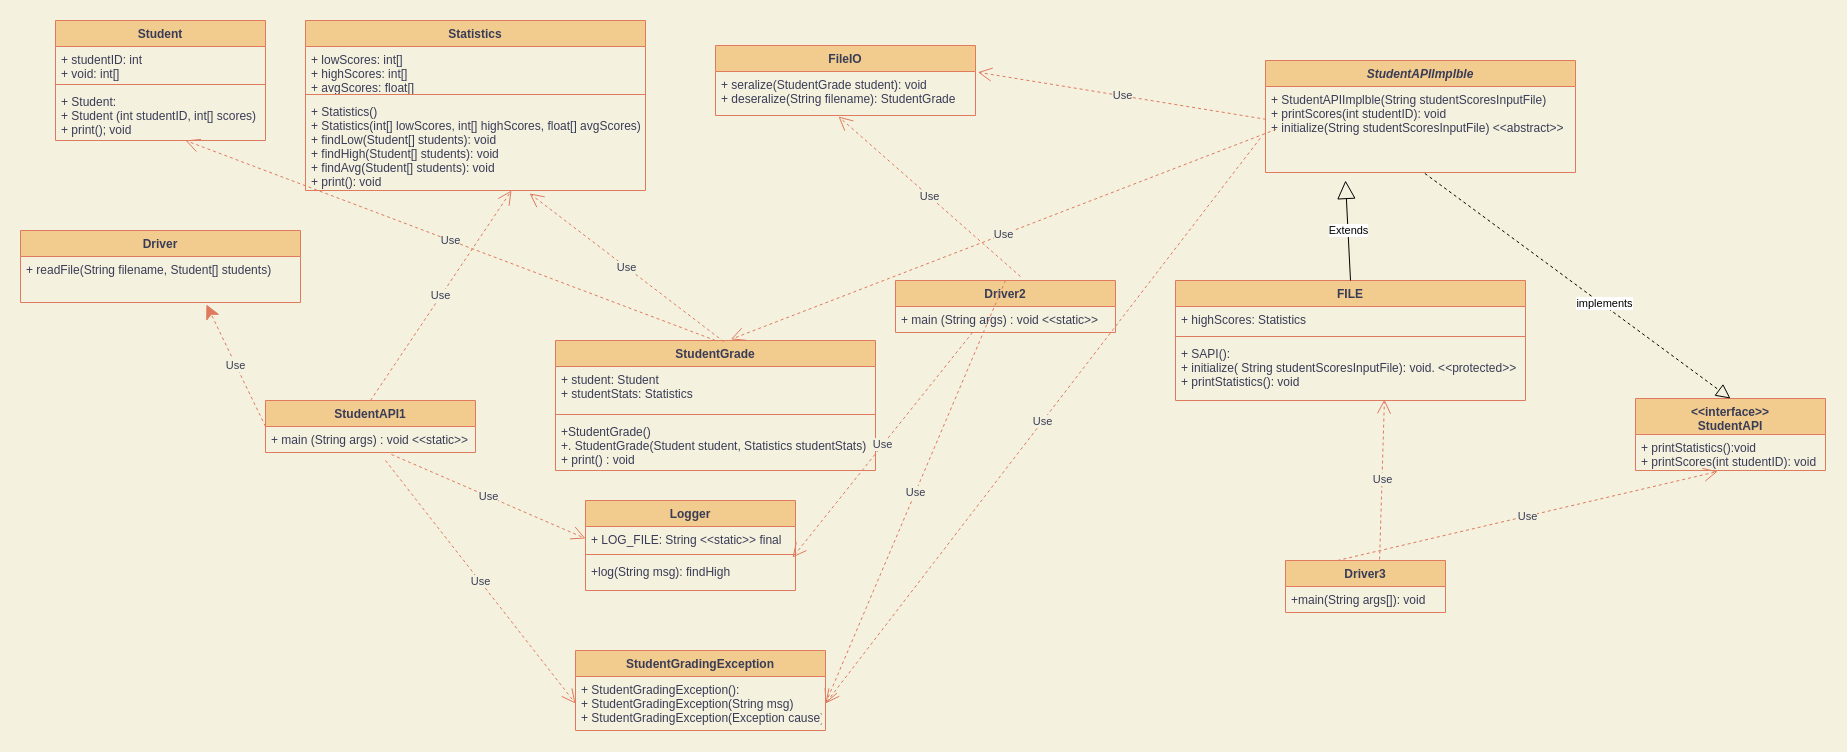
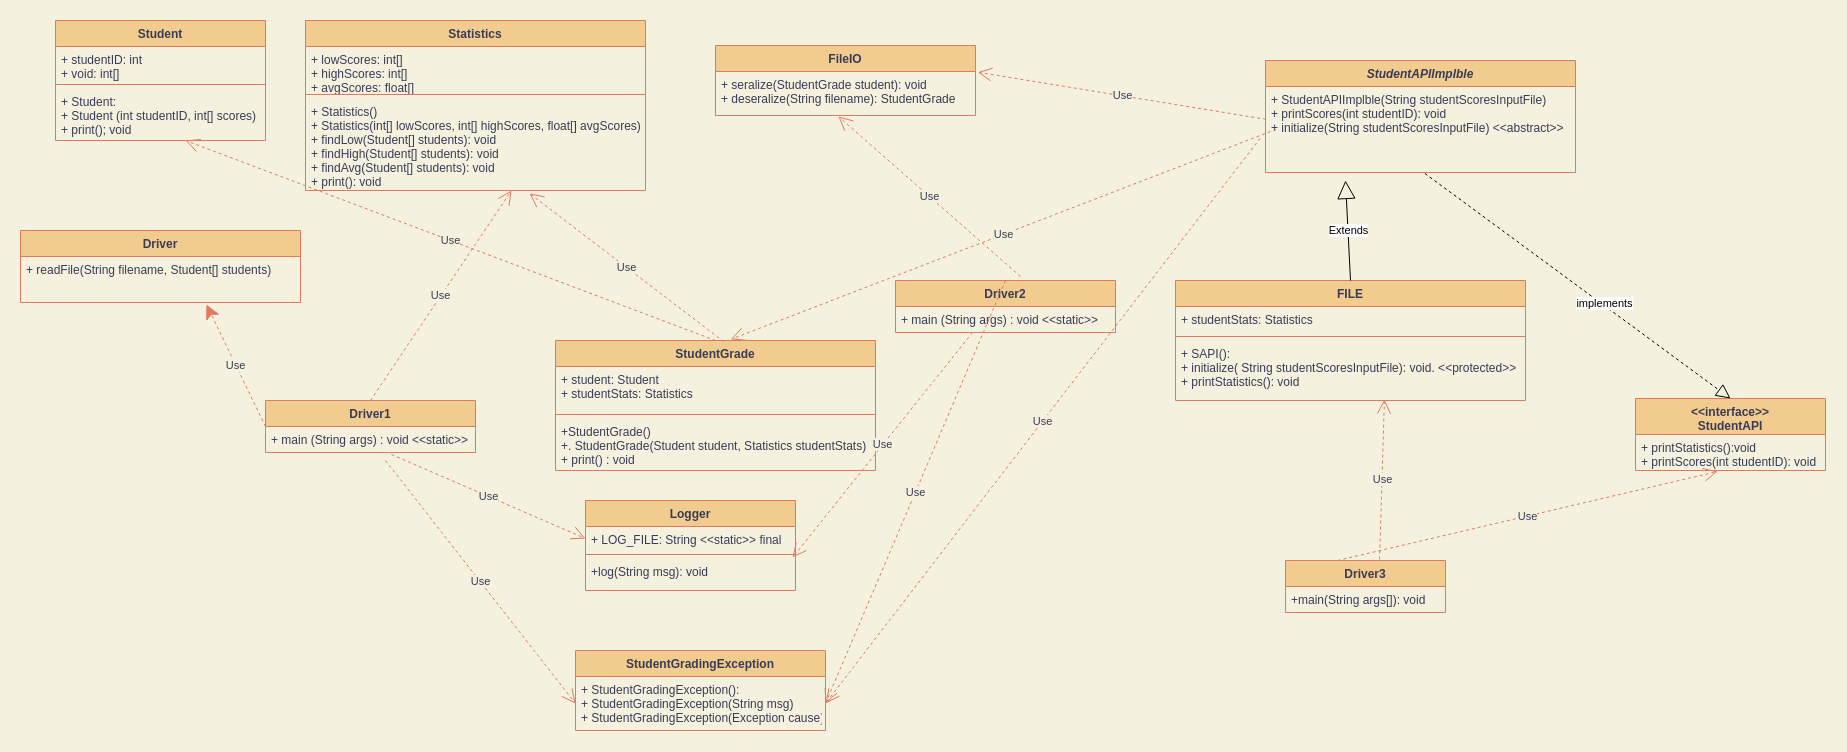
(1252, 320) -> (1261, 320)
(370, 414) -> (370, 414)
(667, 572) -> (656, 572)
